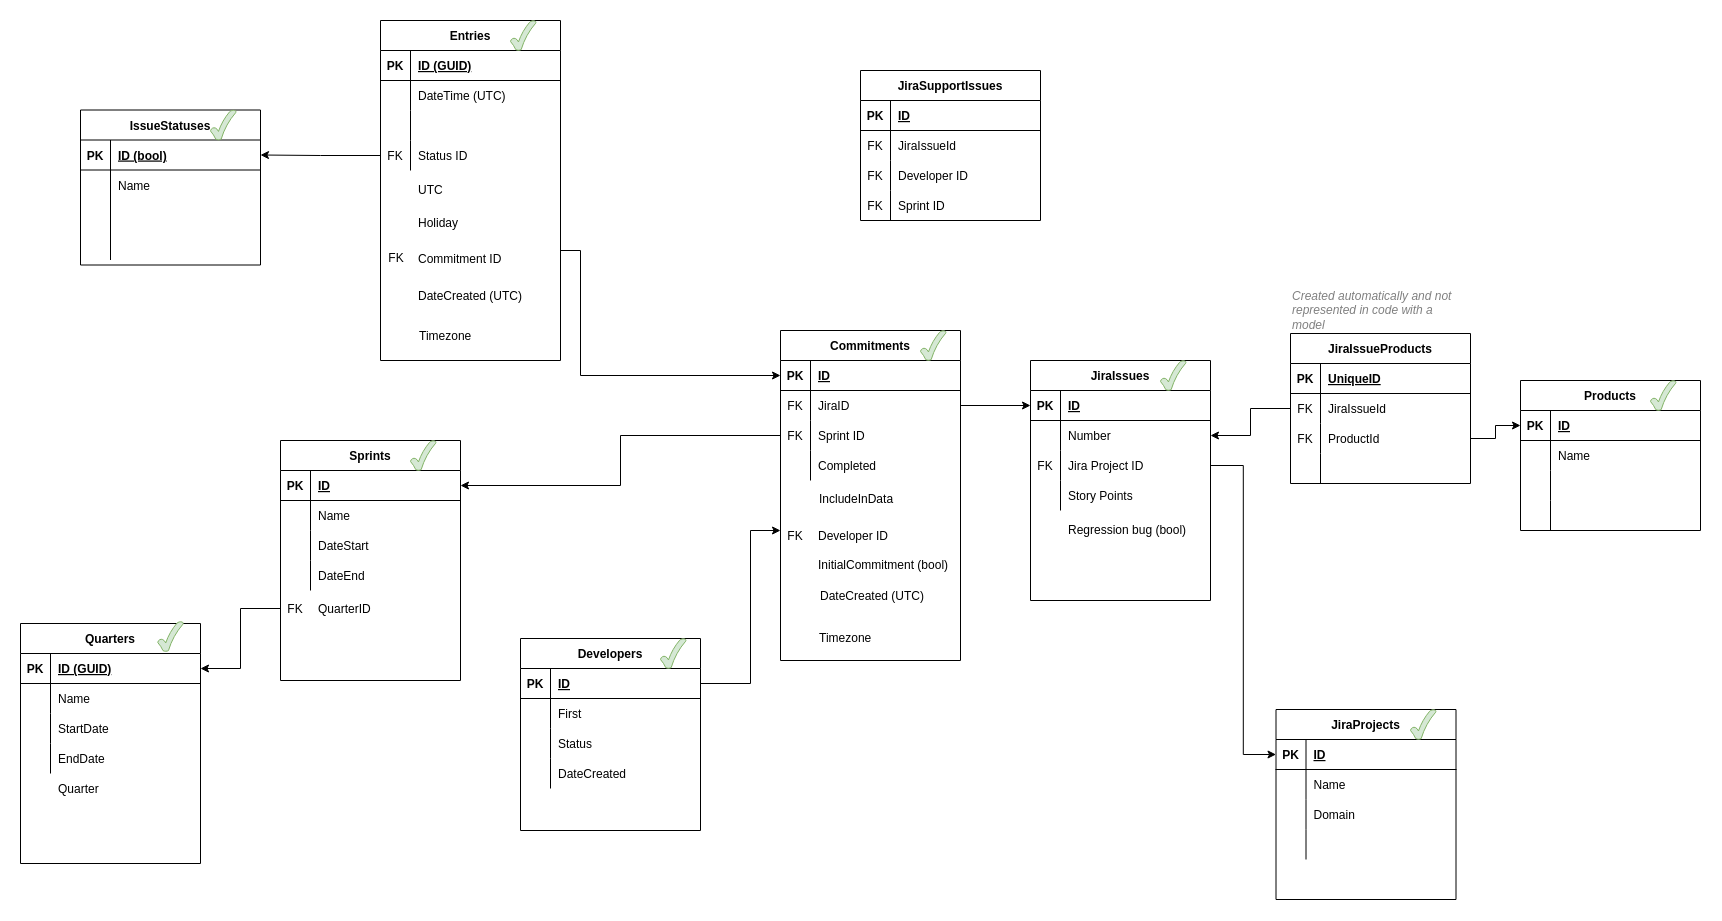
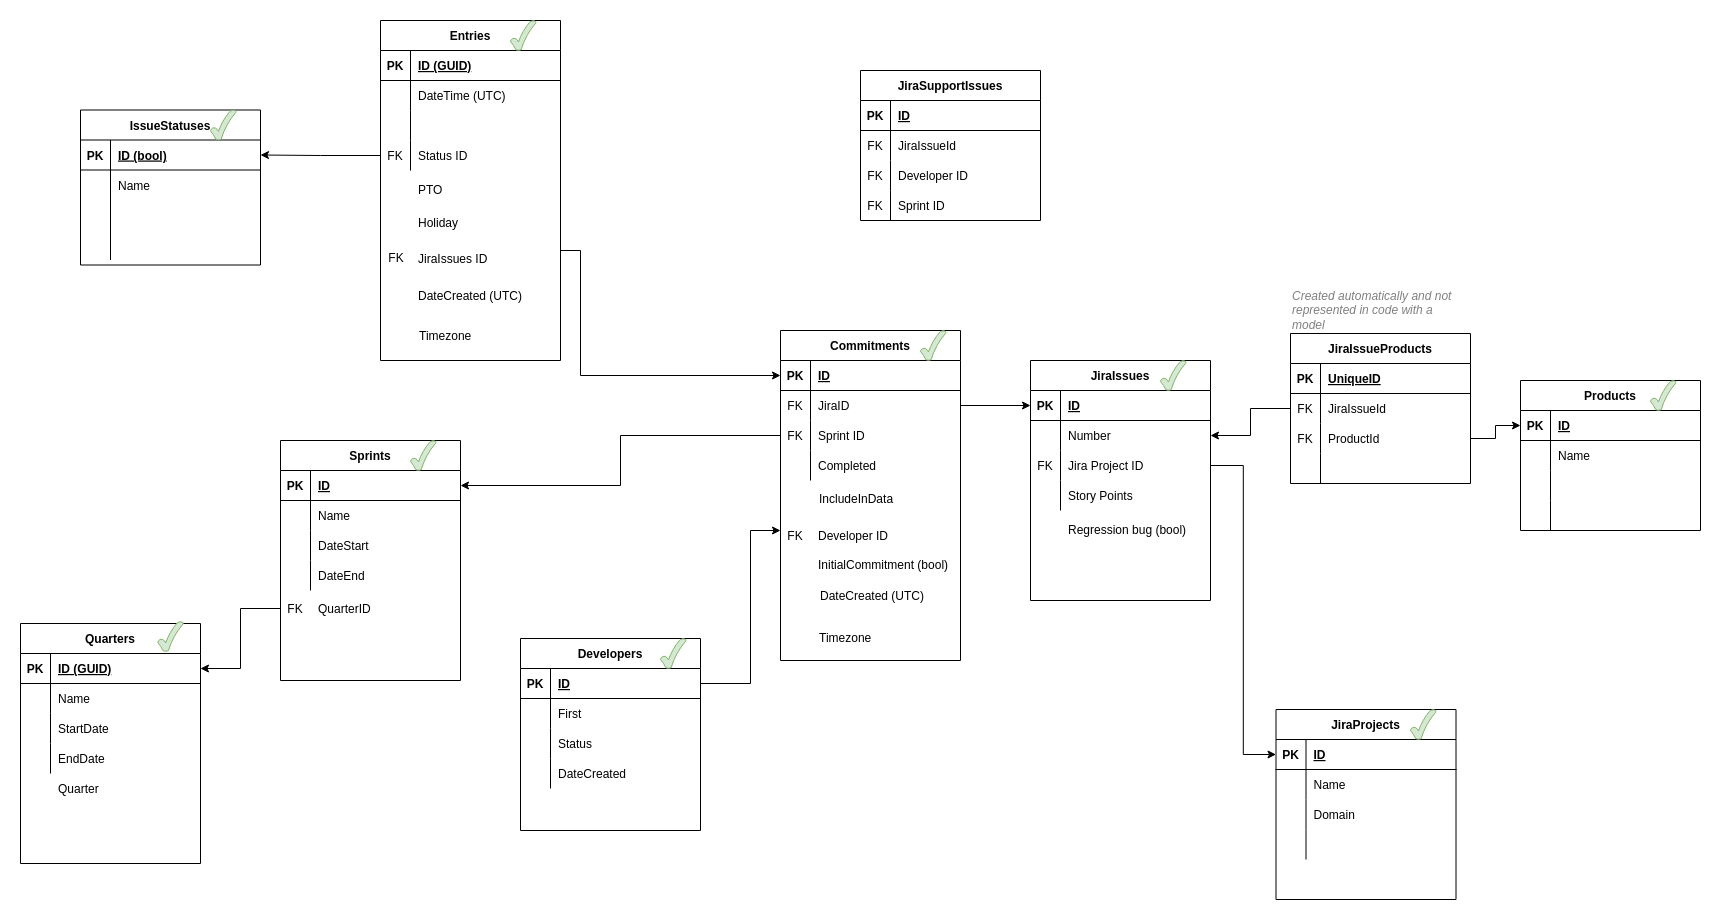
(428, 190) -> (428, 190)
(459, 259) -> (459, 259)
